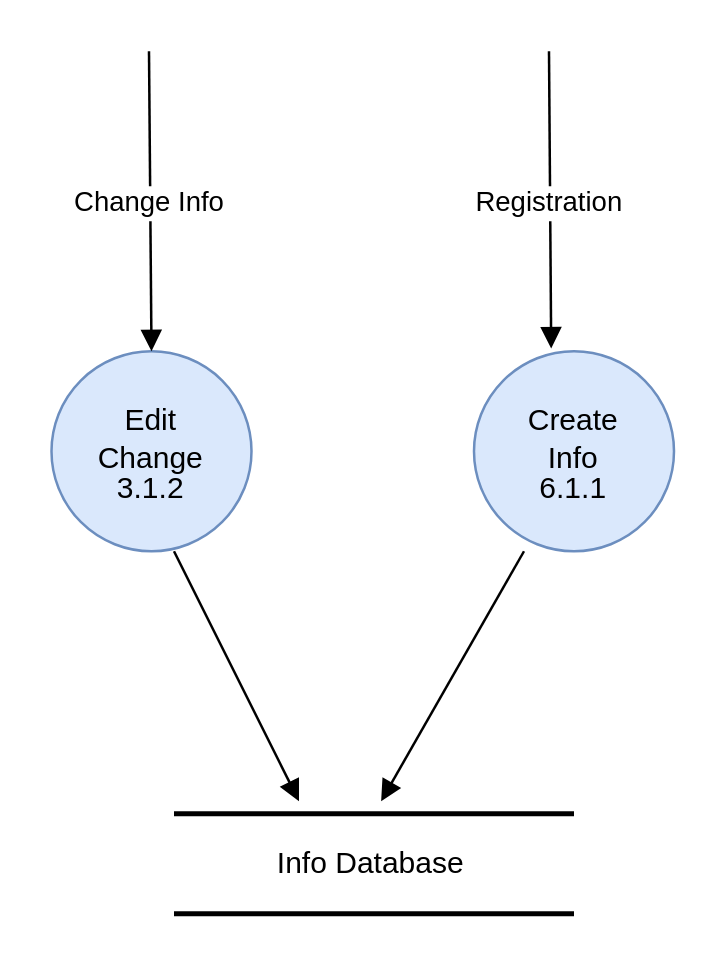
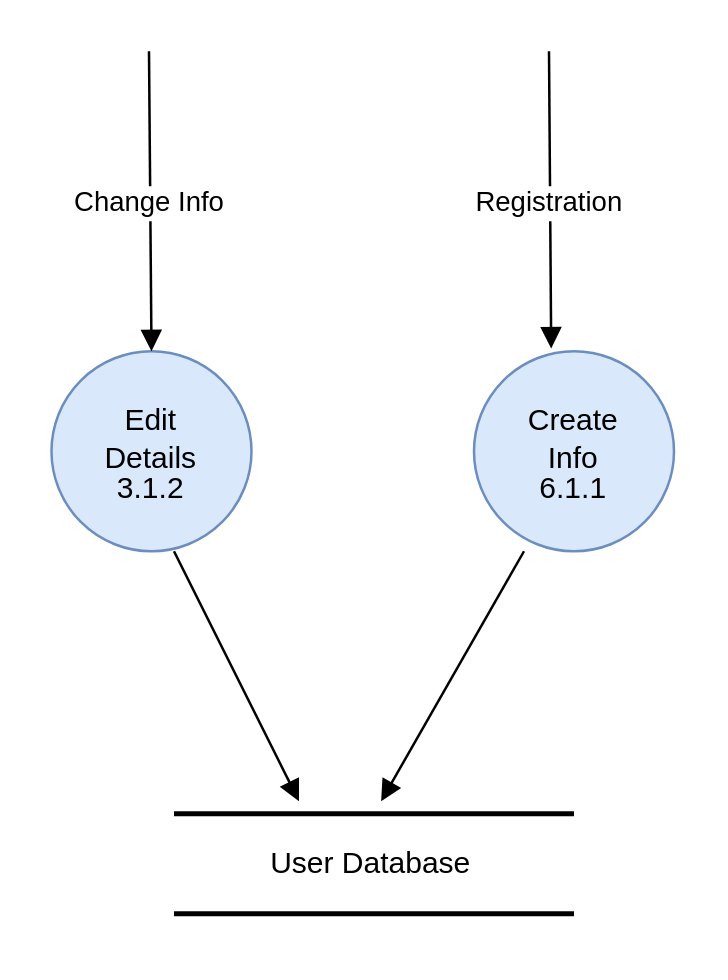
(151, 439) -> (151, 439)
(371, 864) -> (371, 864)
